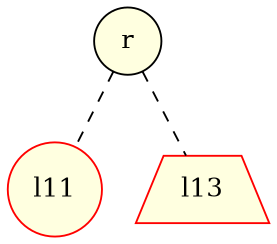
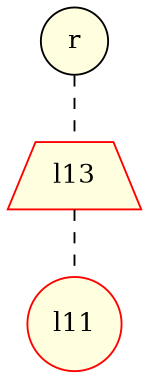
(94, 109) -> (74, 243)
